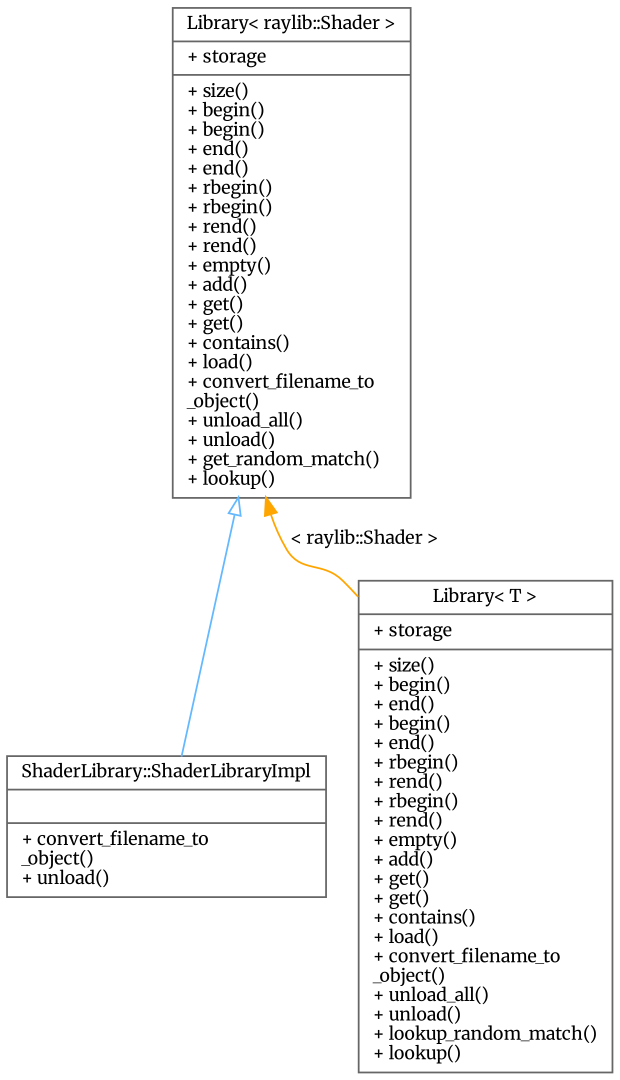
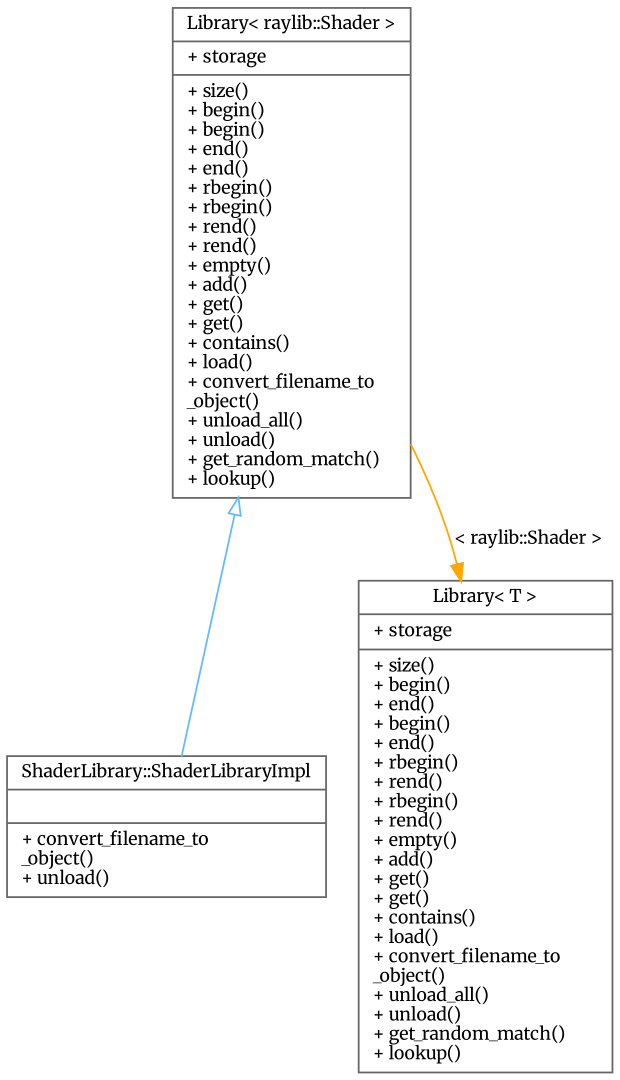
(306, 565) -> (437, 503)
(486, 1035) -> (470, 1035)
